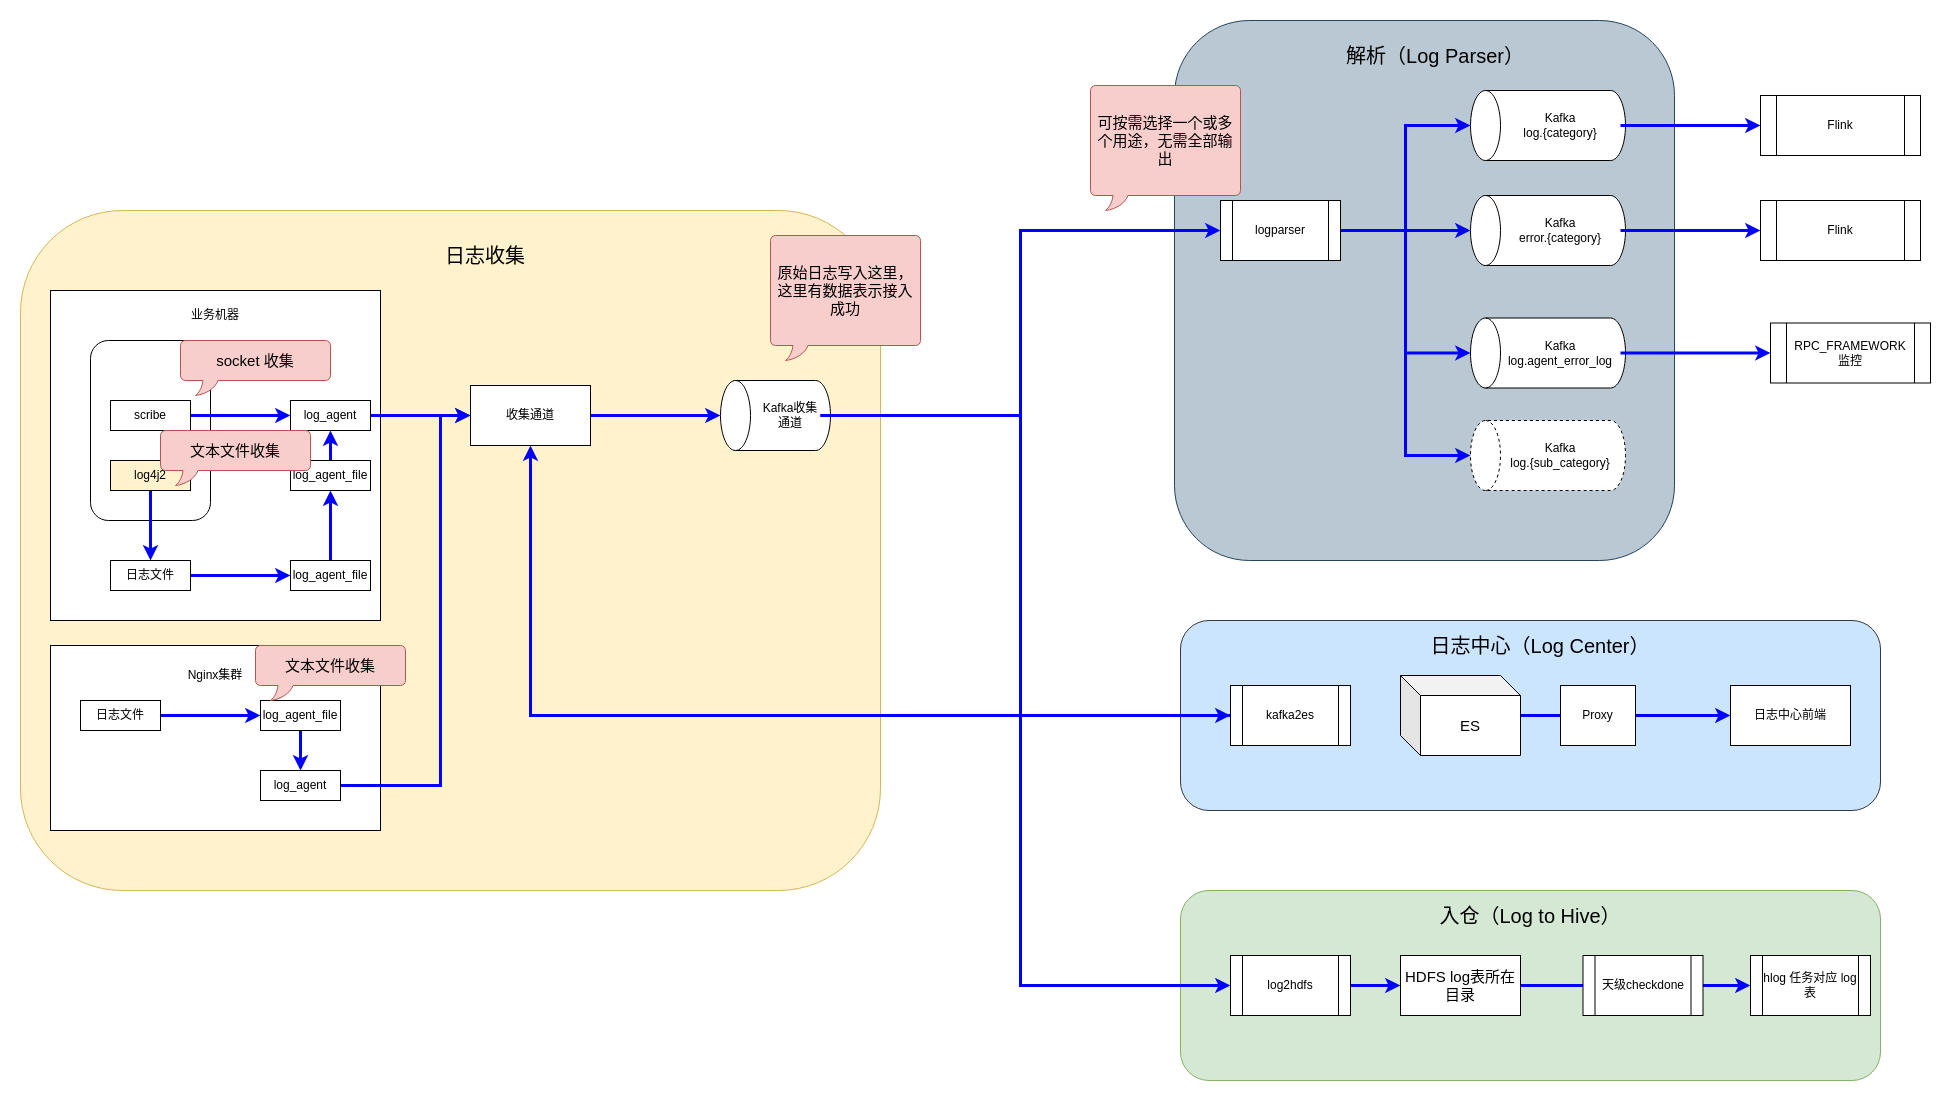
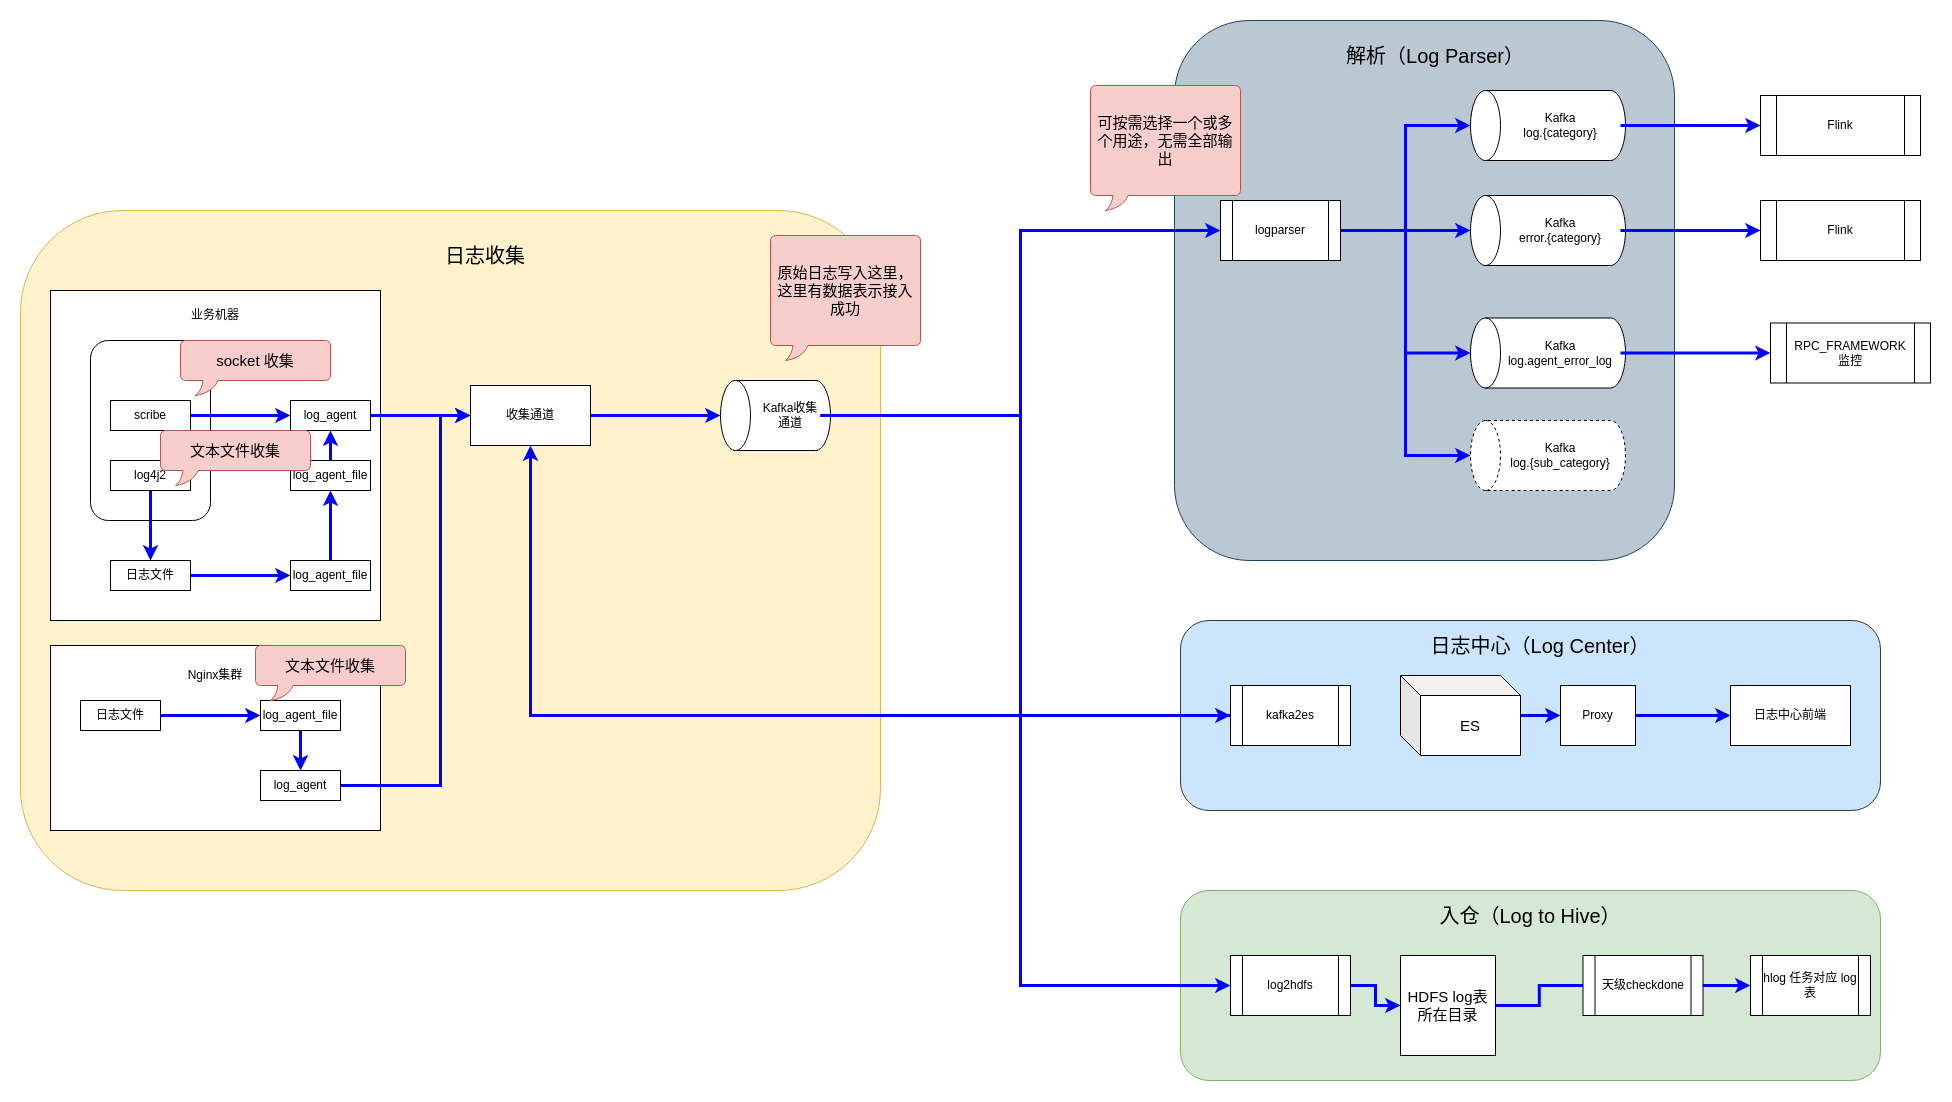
(151, 476) -> (151, 476)
(1553, 716) -> (1547, 716)
(1461, 986) -> (1448, 1006)
